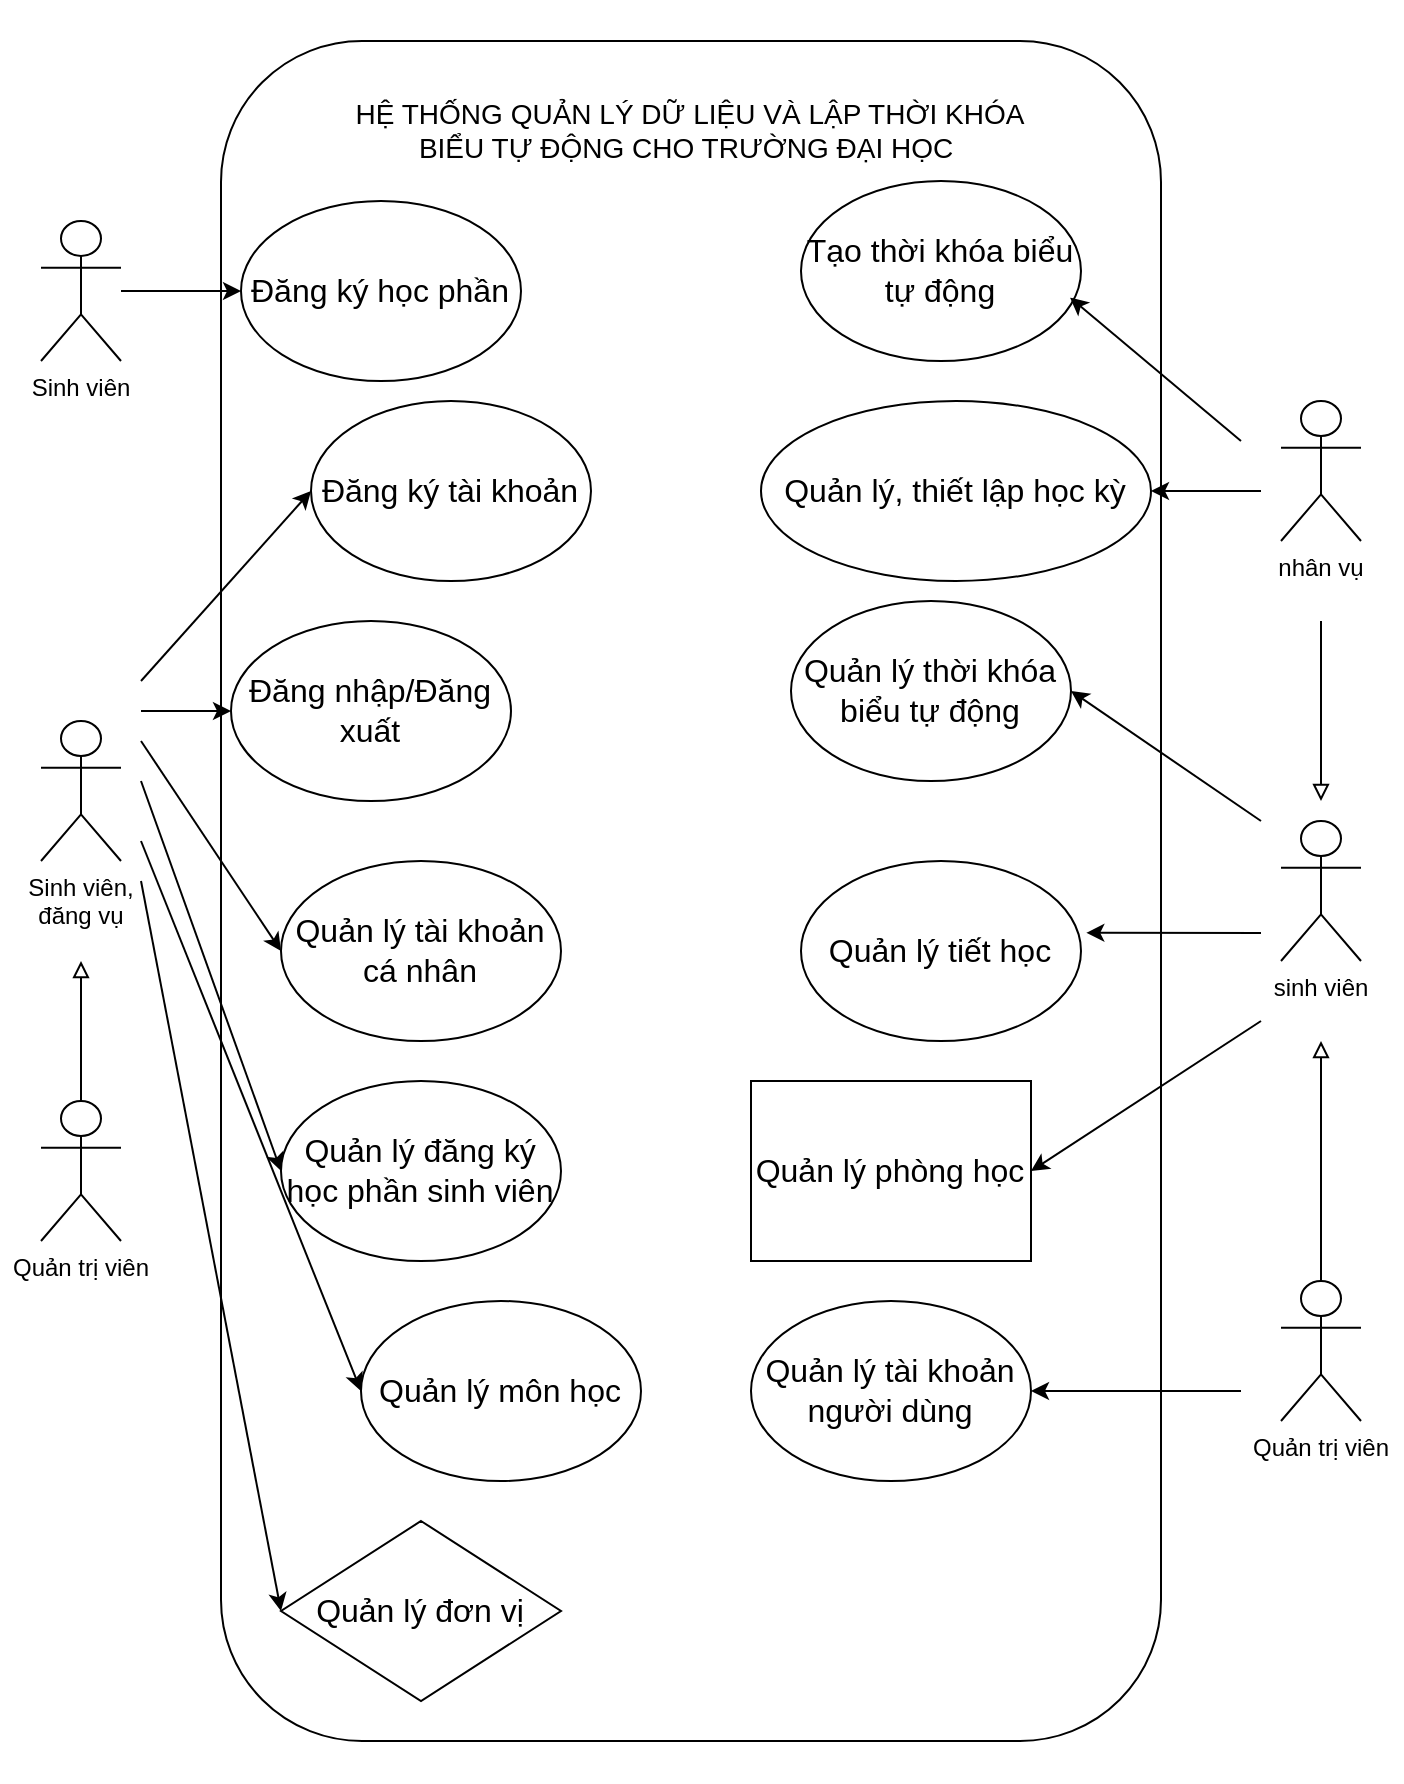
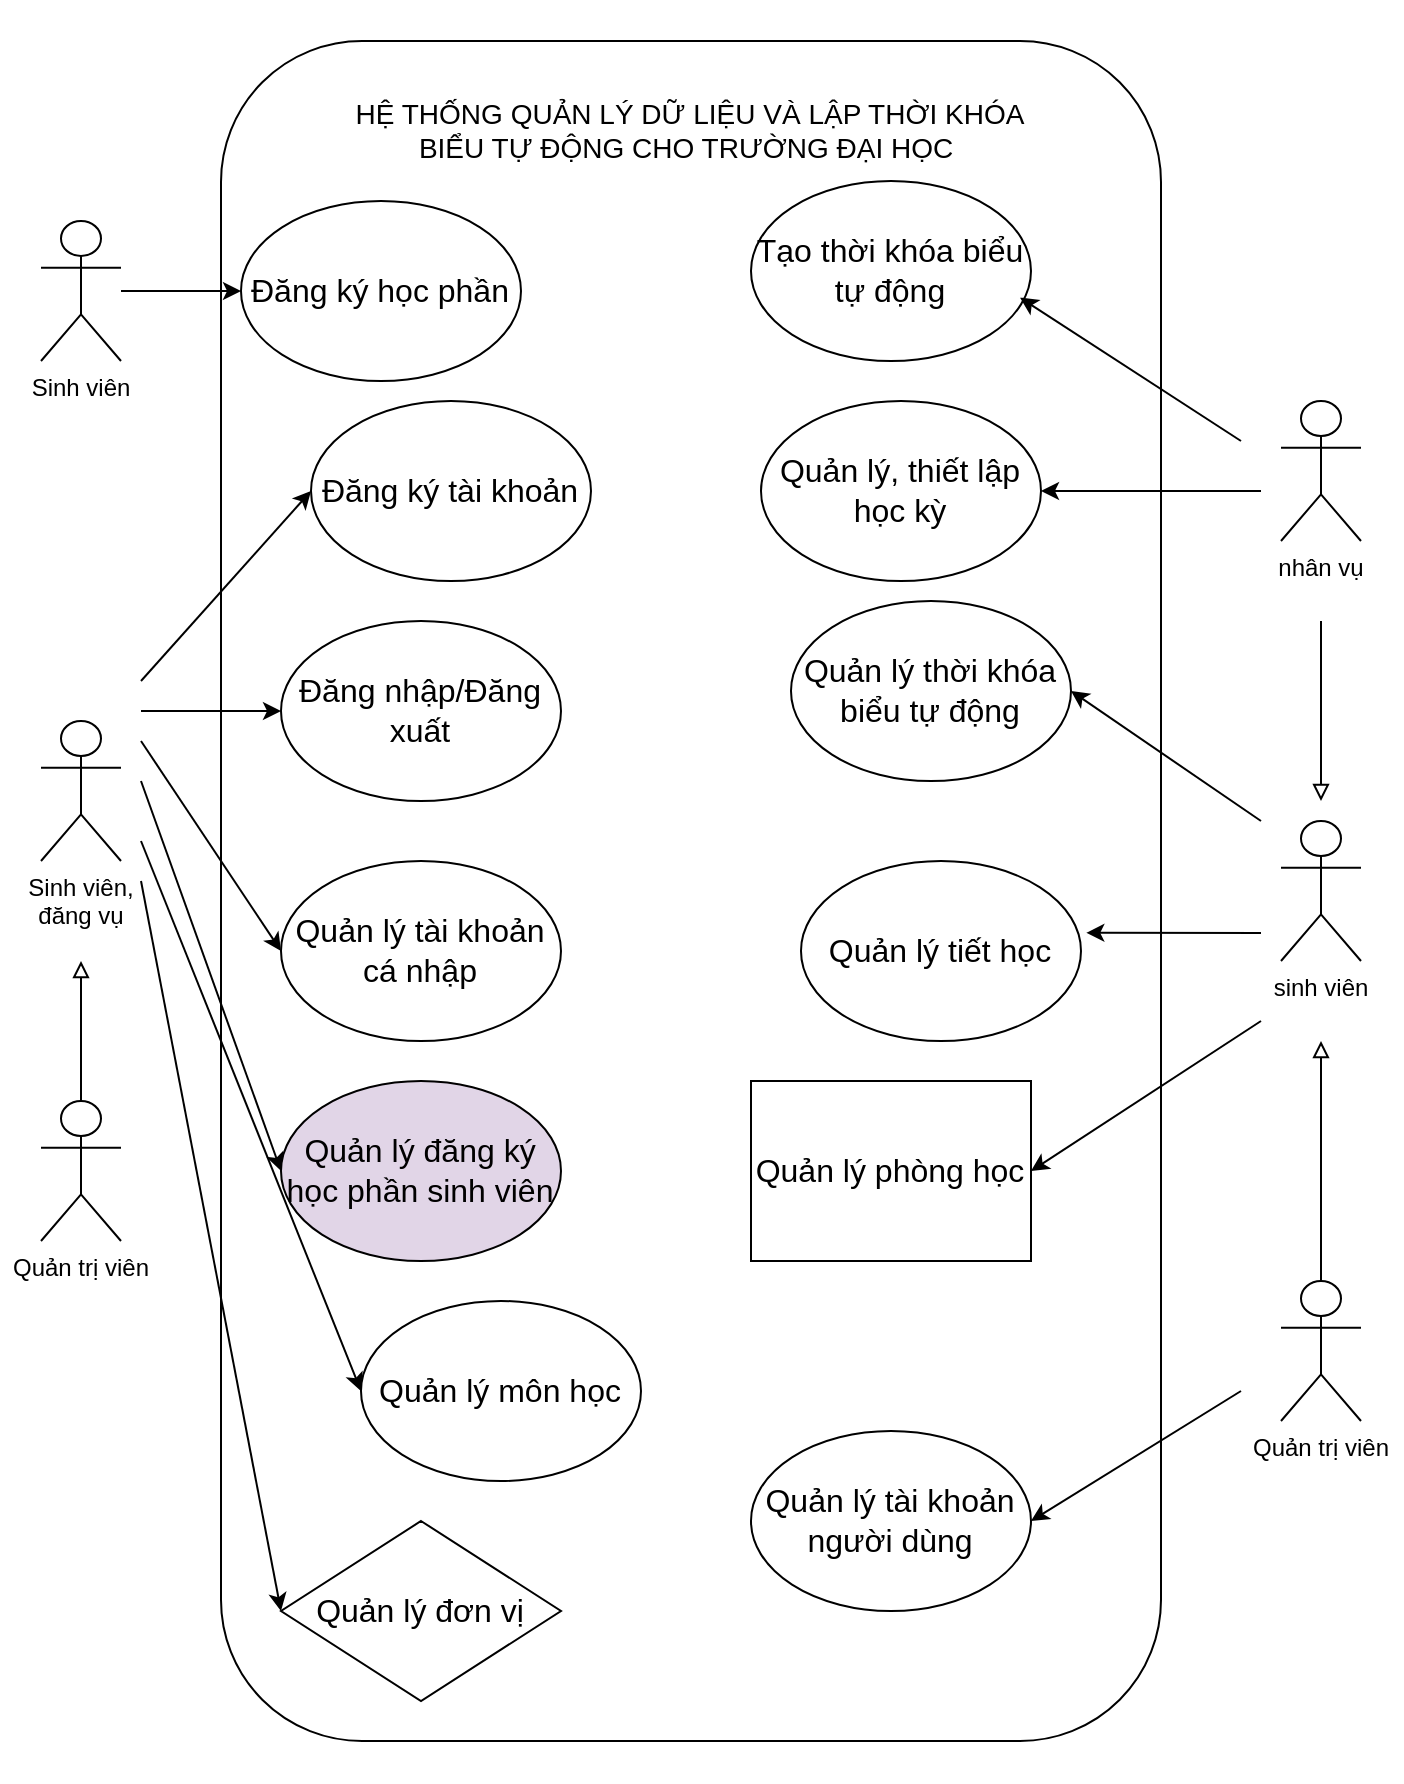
(941, 271) -> (891, 271)
(956, 491) -> (901, 491)
(371, 711) -> (421, 711)
(421, 951) -> (421, 951)
(421, 1171) -> (421, 1171)
(891, 1391) -> (891, 1521)
